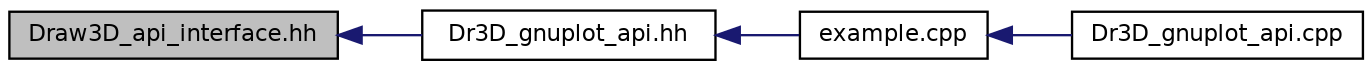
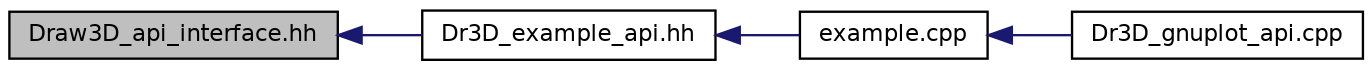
(569, 35) -> (569, 35)
